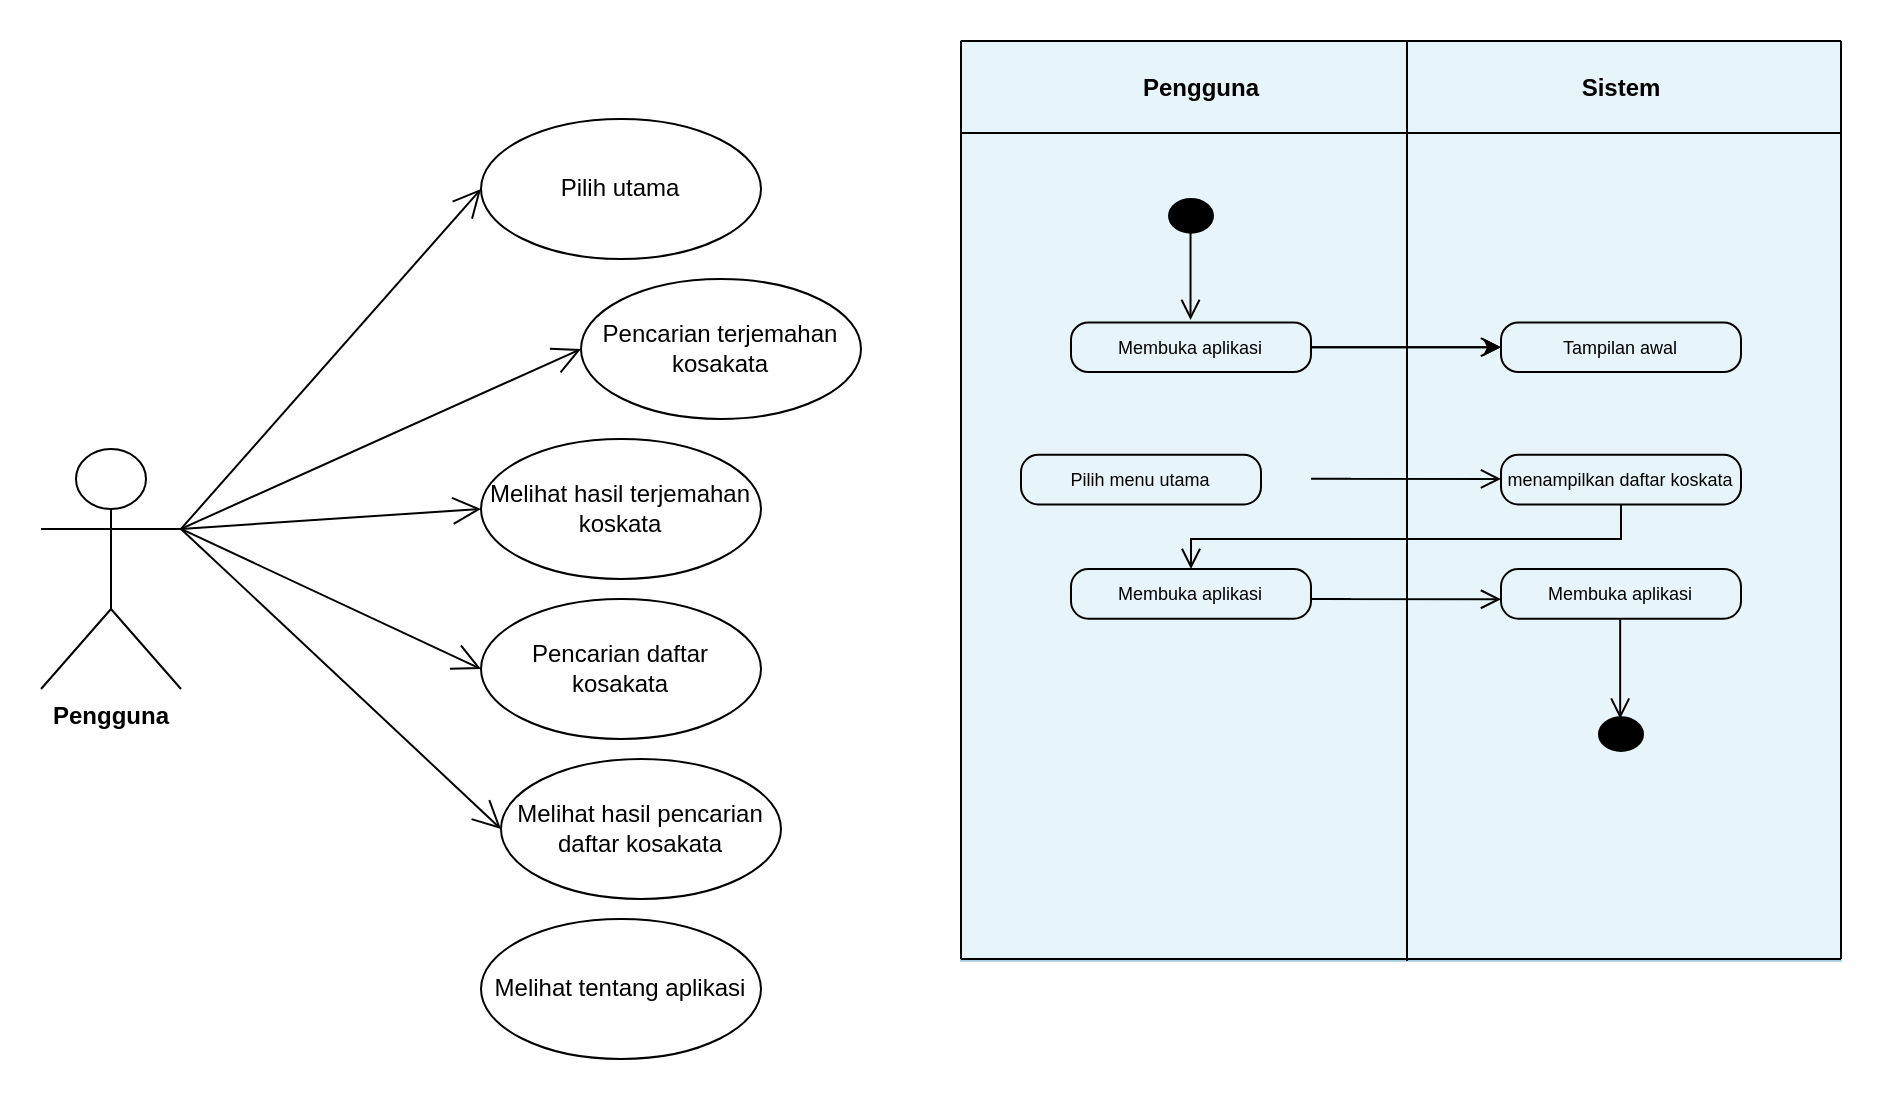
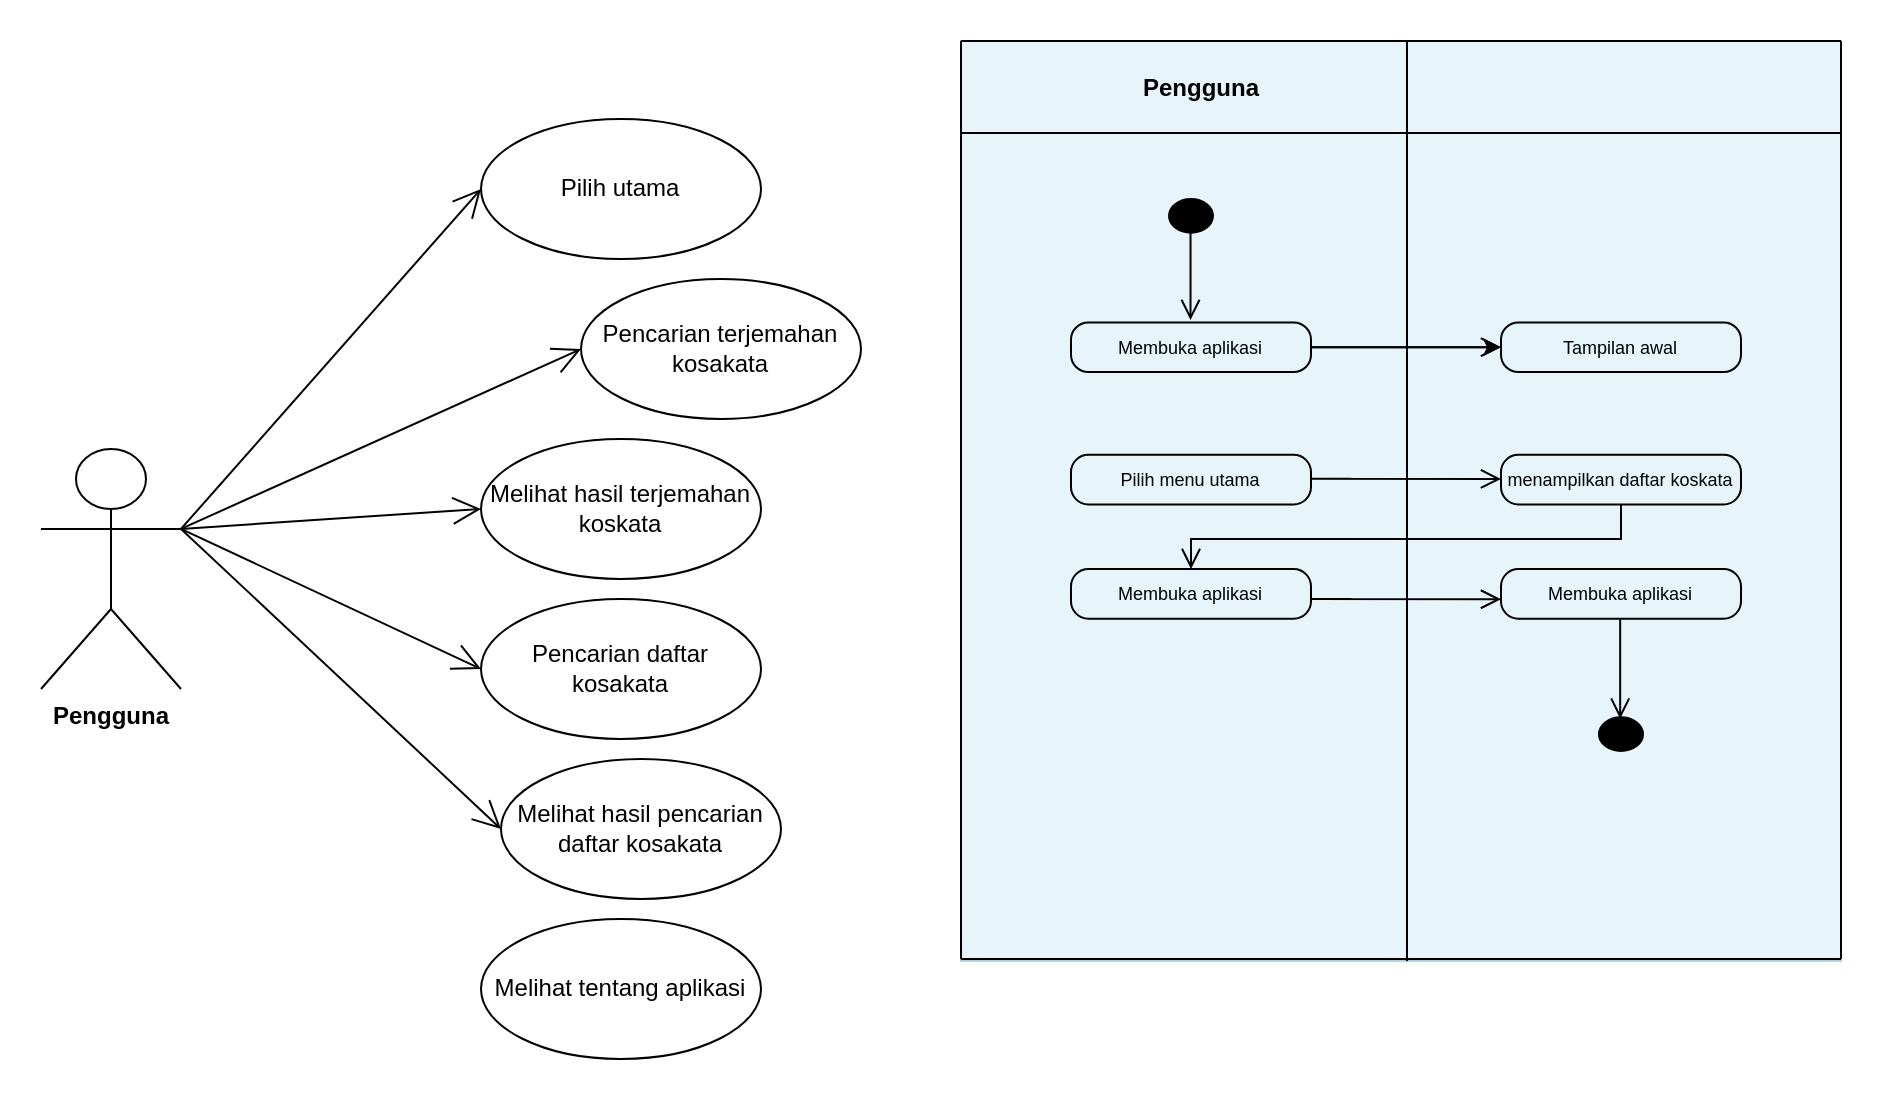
(1621, 89) -> none
(1141, 480) -> (1191, 480)
